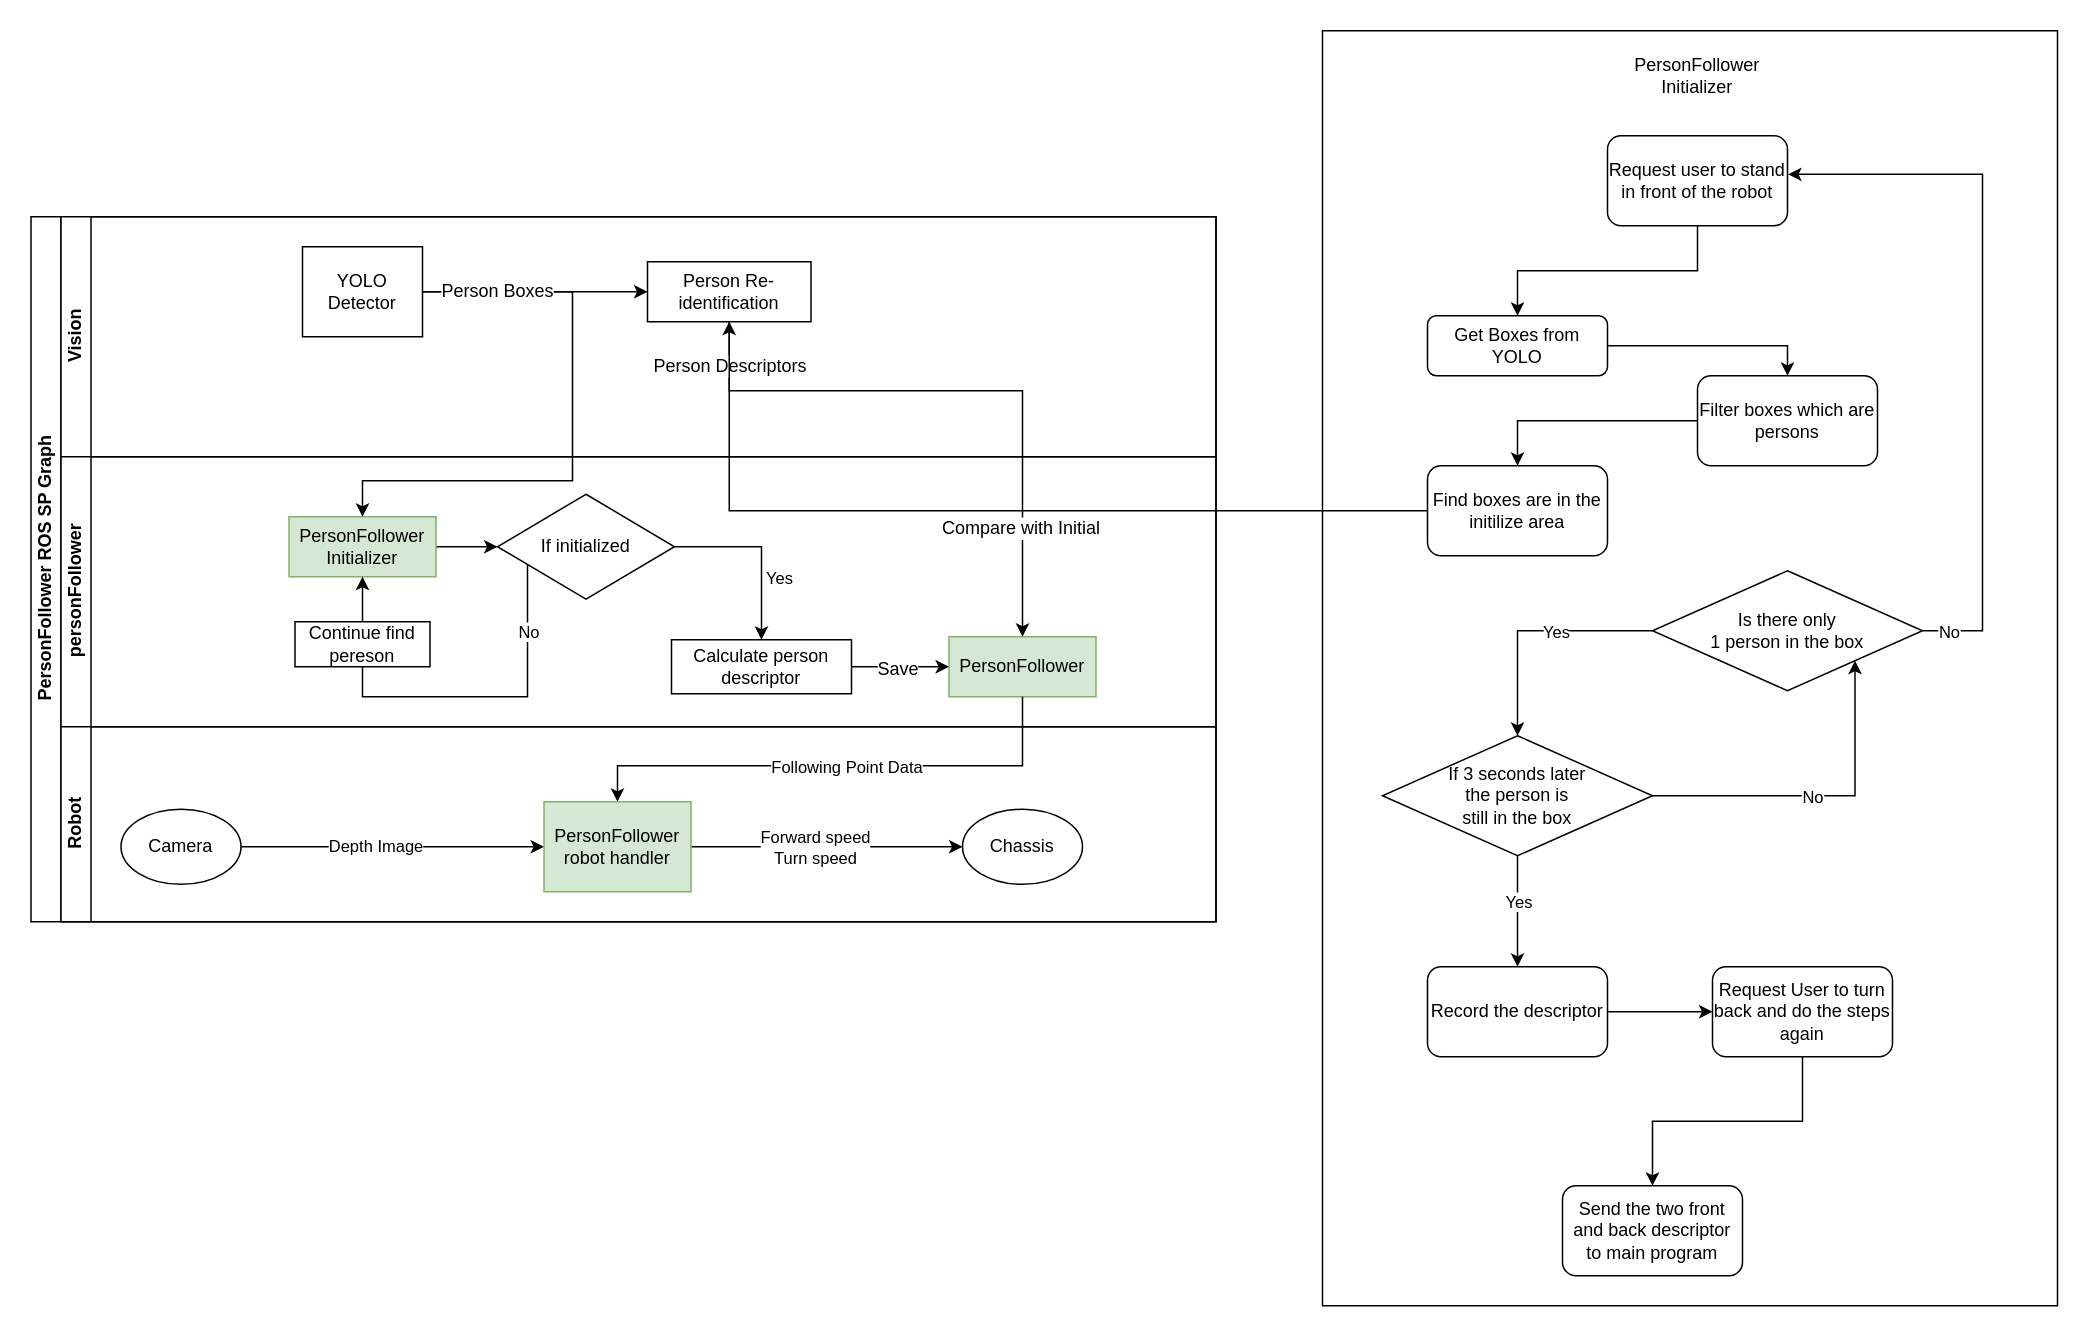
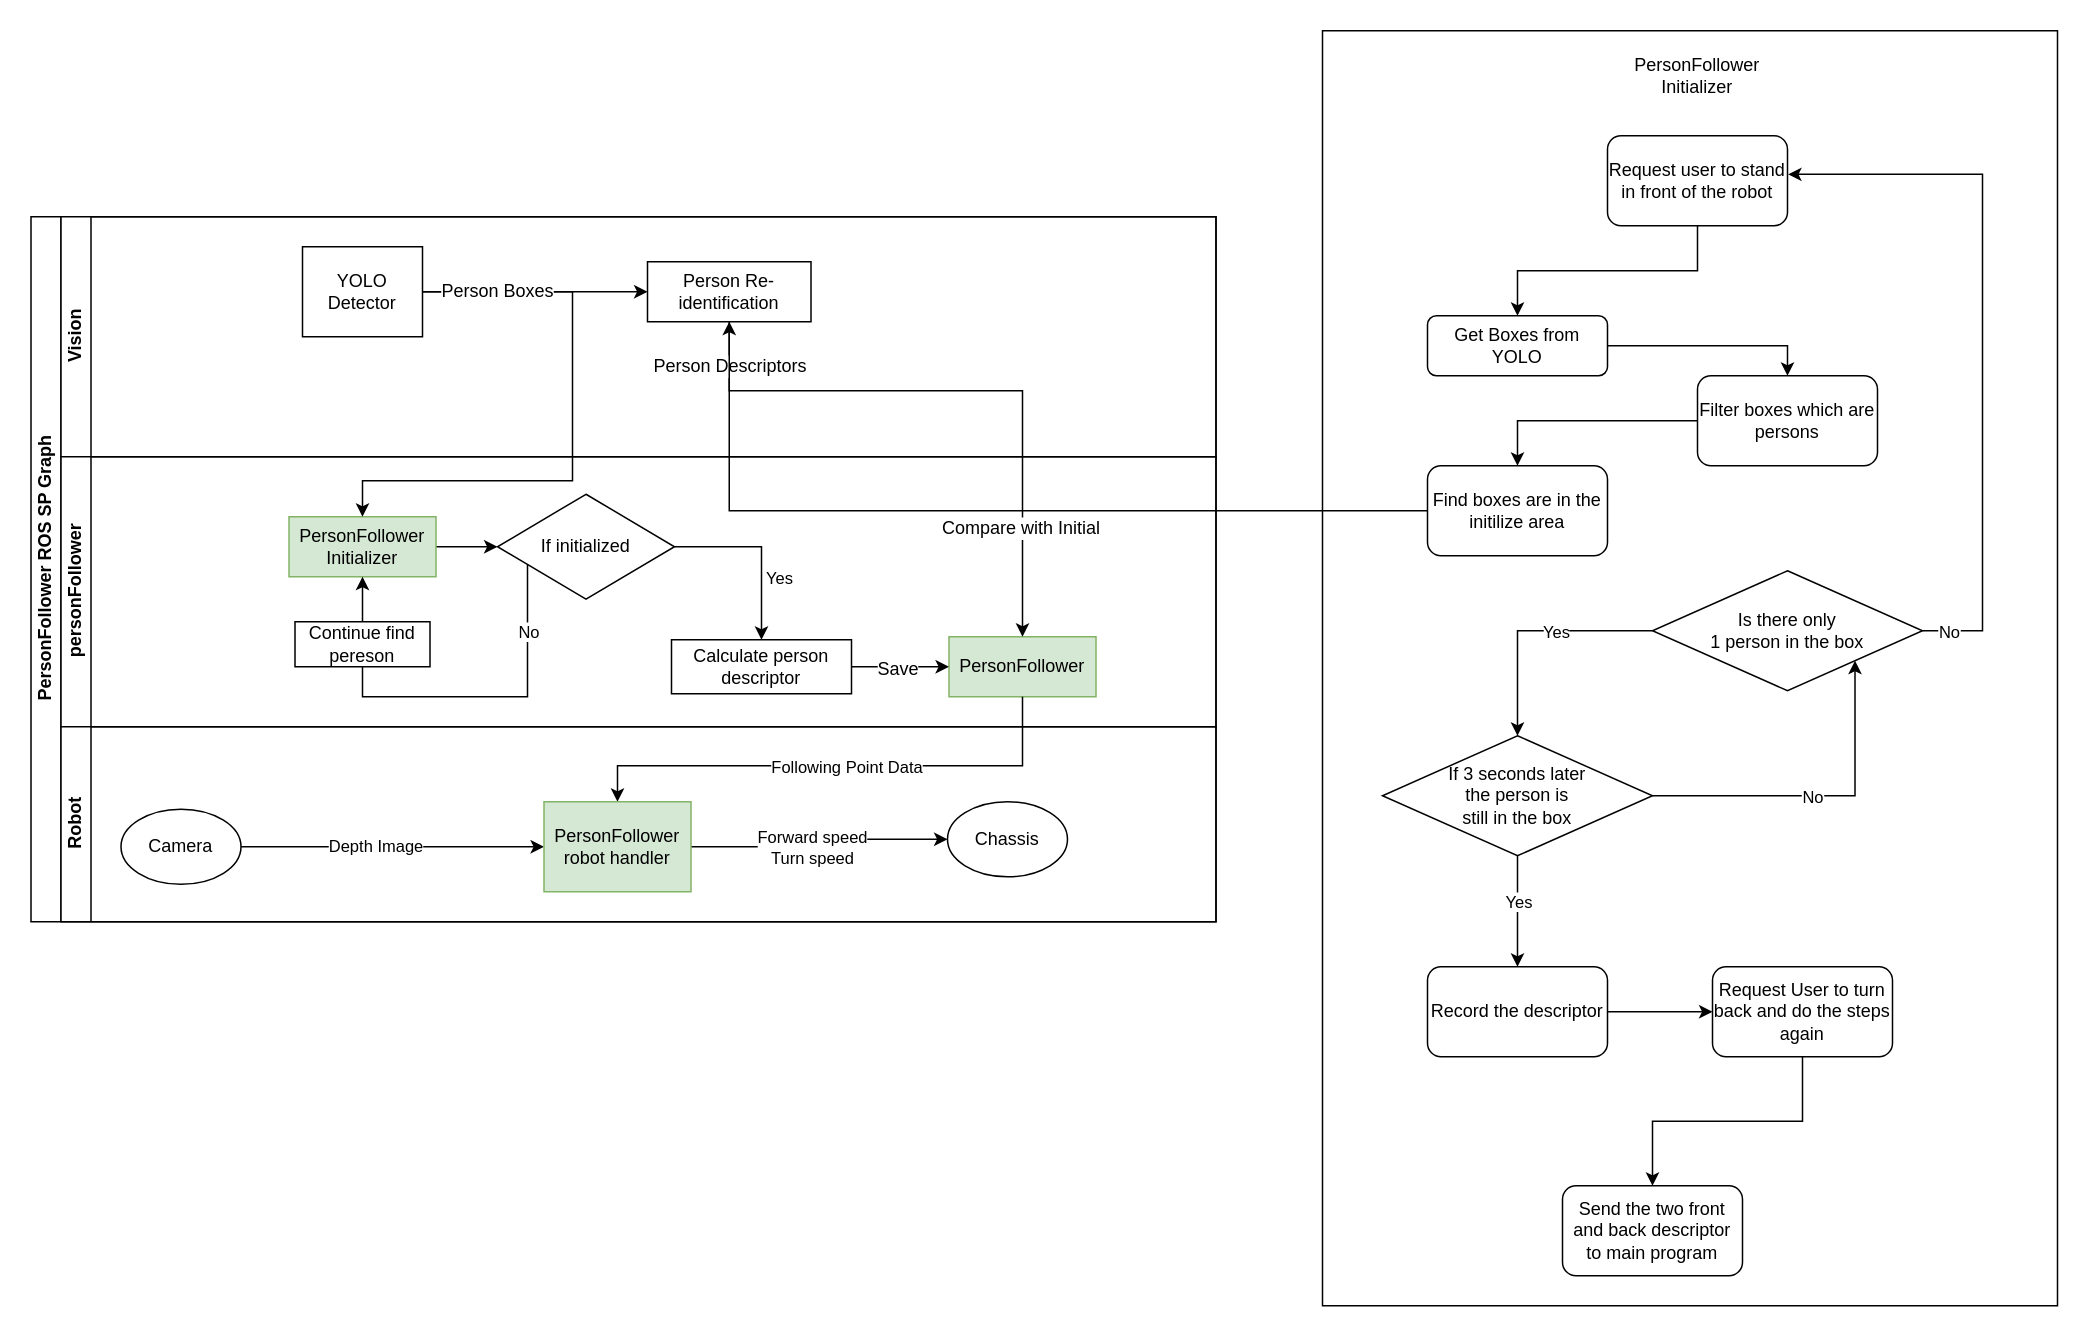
(1022, 847) -> (1007, 839)
